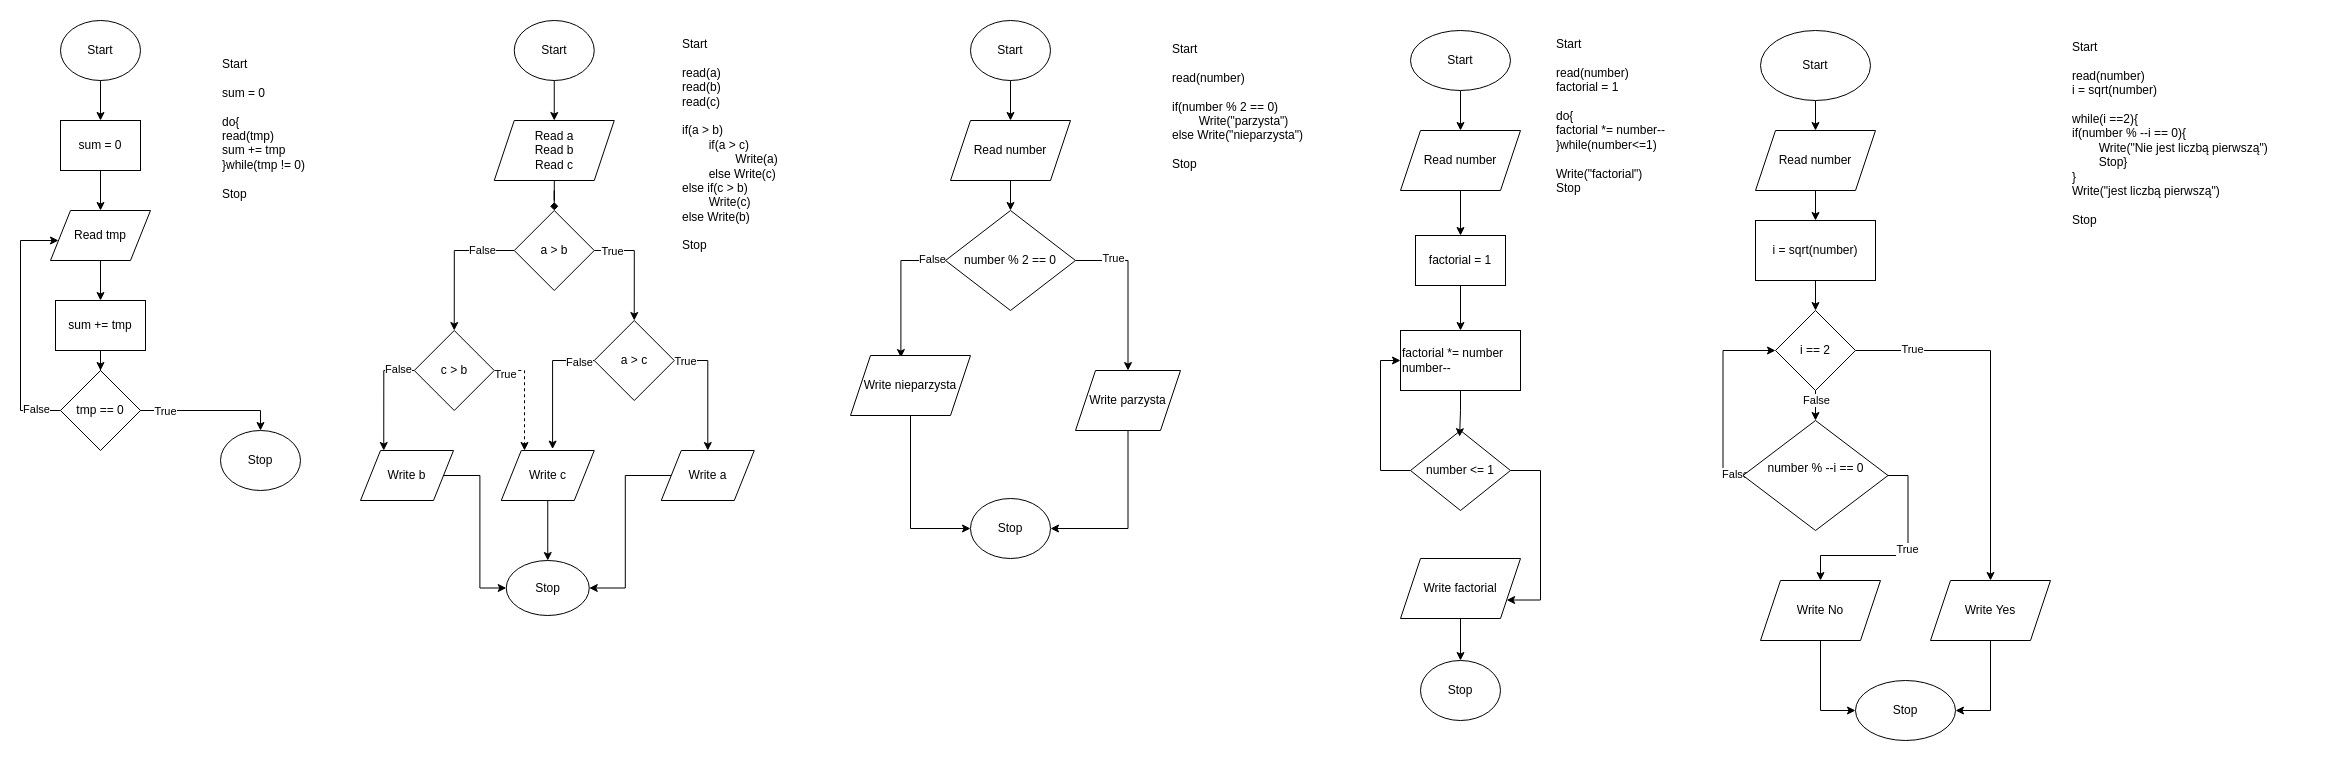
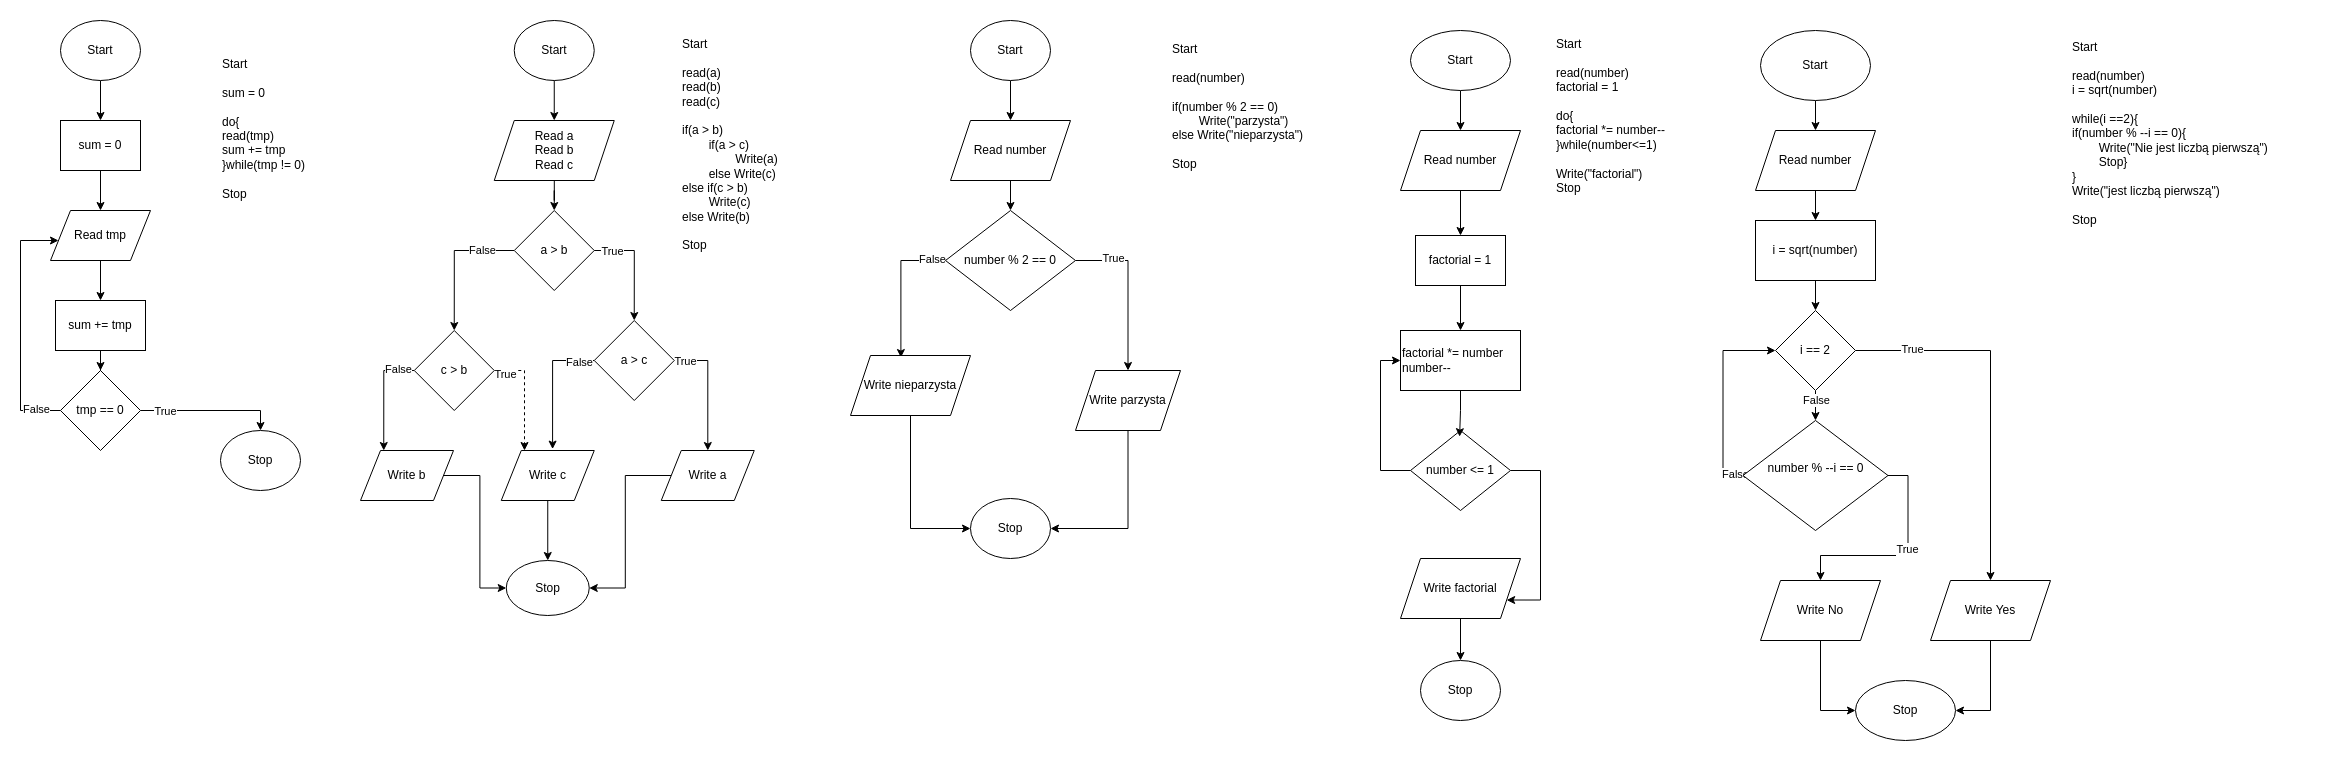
(554, 201) -> (554, 202)
